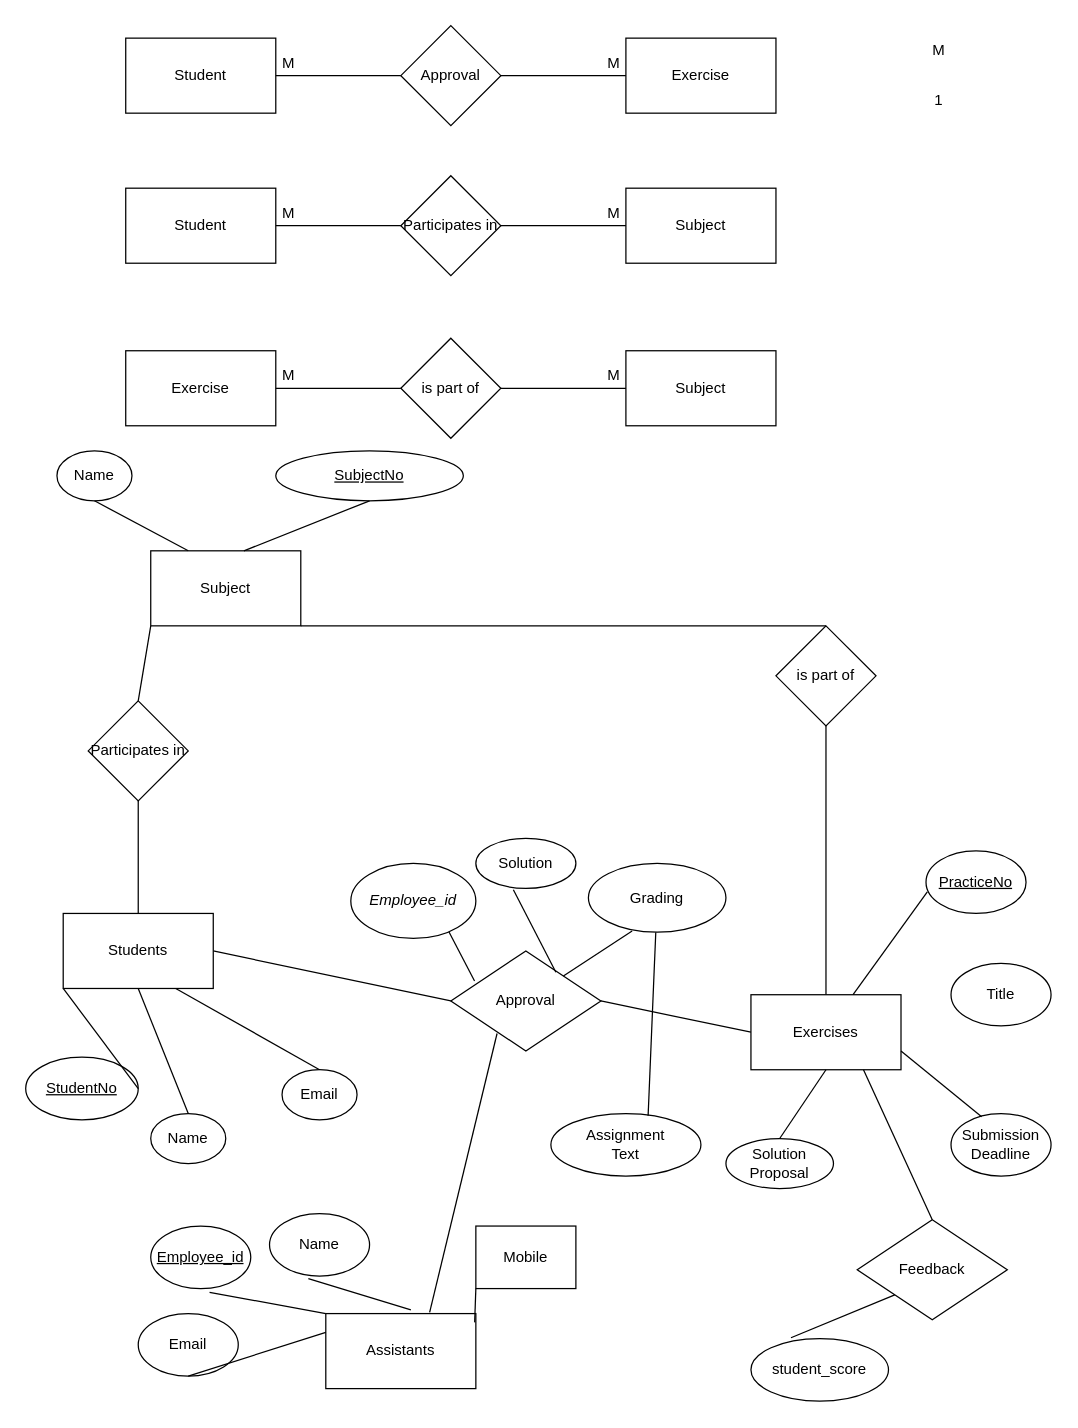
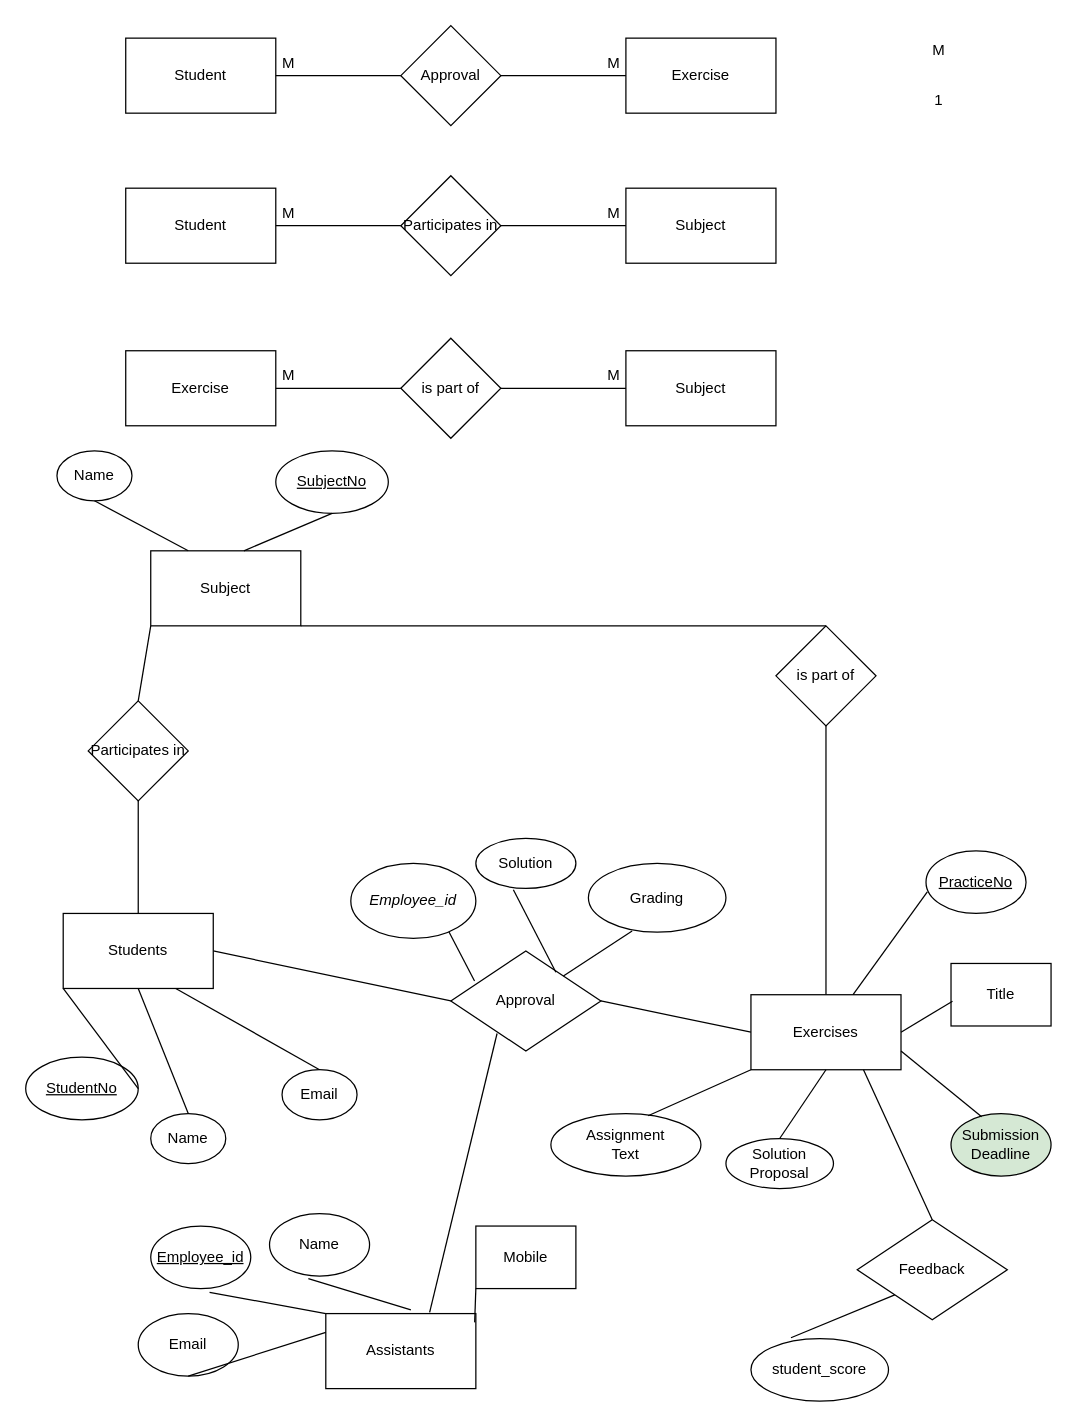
(369, 476) -> (332, 482)
(1001, 994) -> (1001, 994)
none -> (926, 1016)
(652, 1024) -> (699, 1092)
(1001, 1144) -> (1001, 1144)
